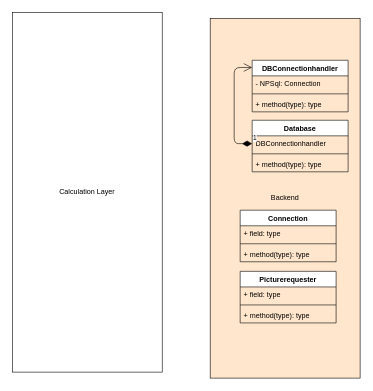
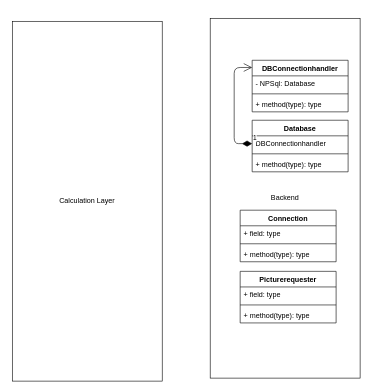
(289, 84) -> (286, 84)
(87, 192) -> (87, 201)
(285, 198) -> (285, 198)
